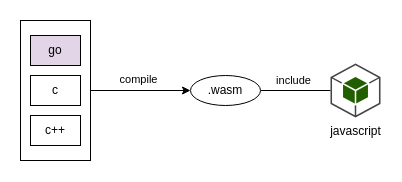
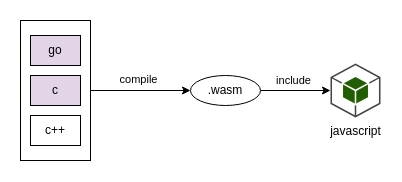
(56, 91) -> (56, 91)
(325, 91) -> (322, 91)
